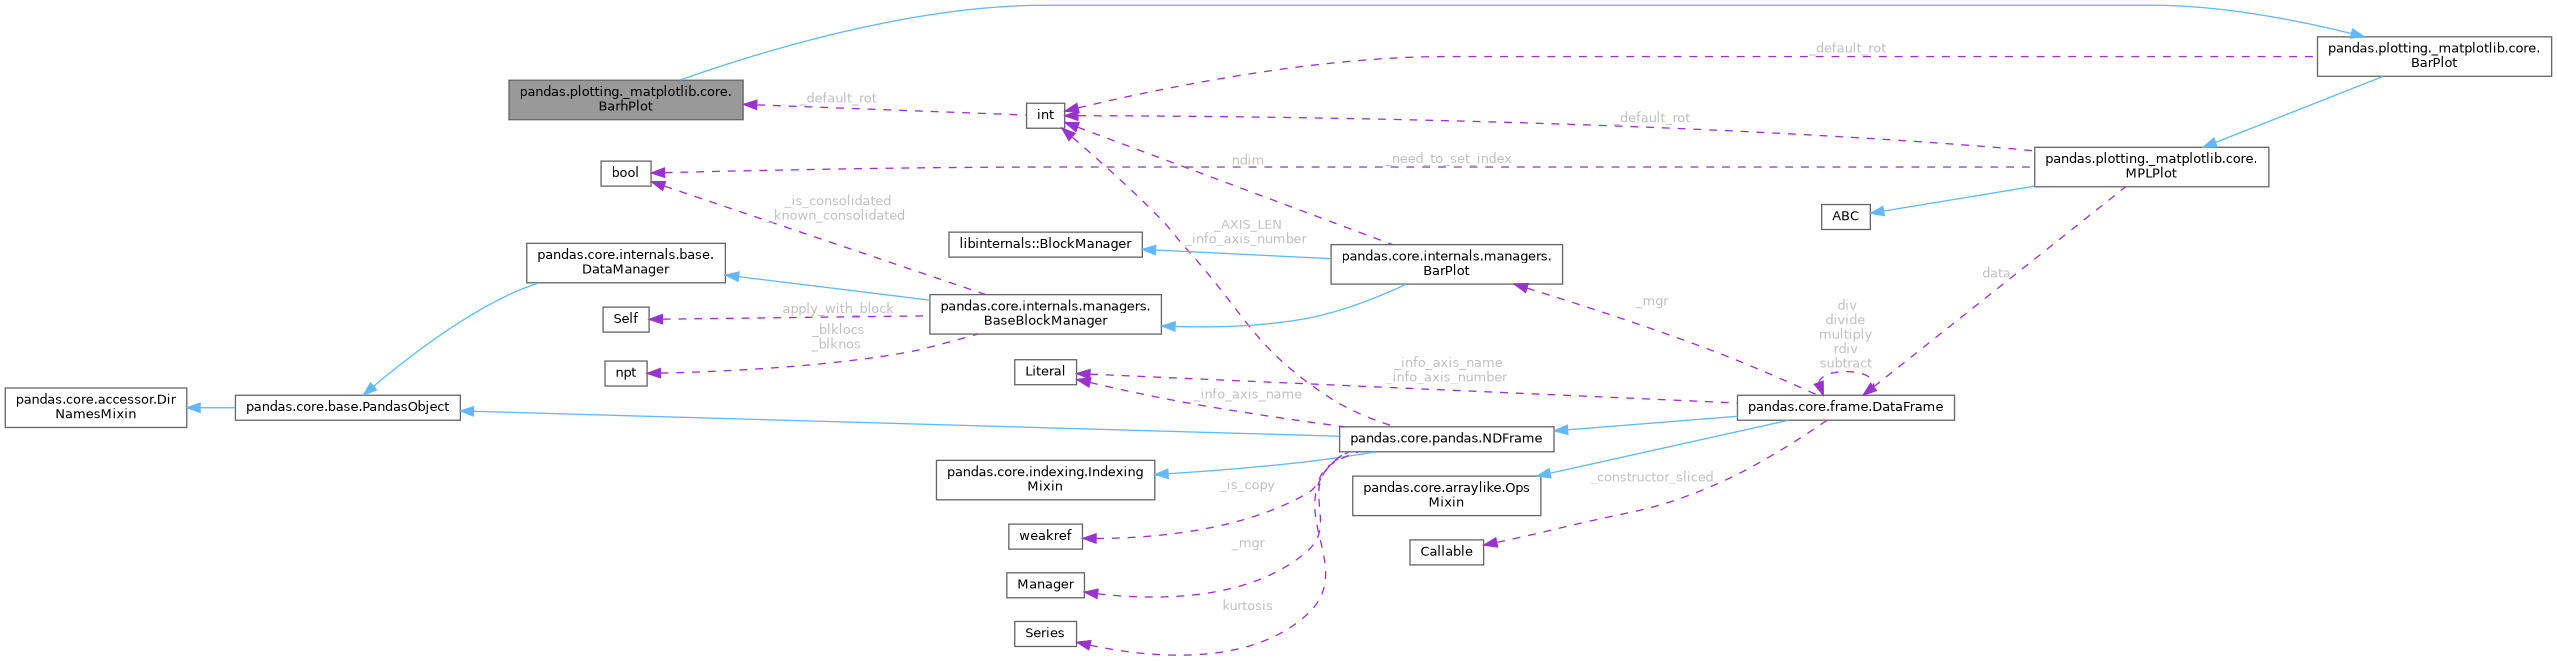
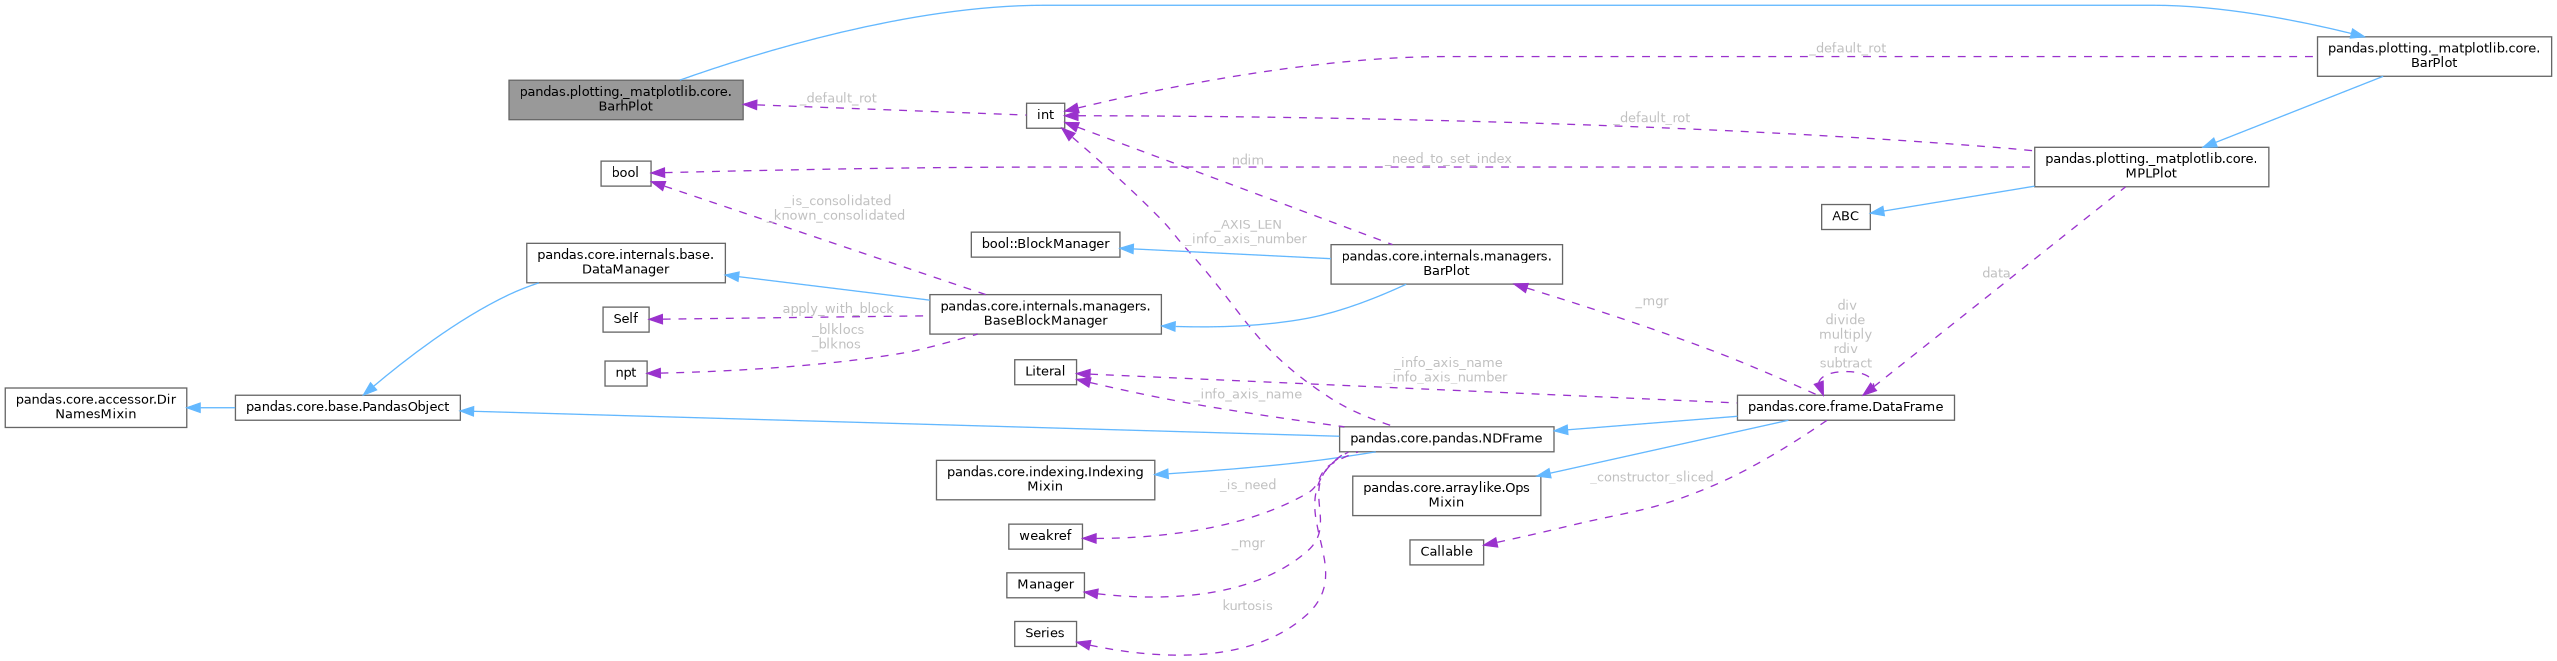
(1046, 245) -> (1046, 245)
(1246, 486) -> (1246, 486)
